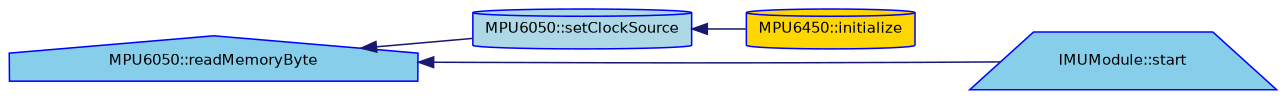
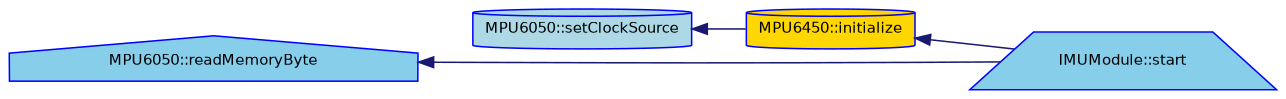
(425, 43) -> none
none -> (973, 44)
